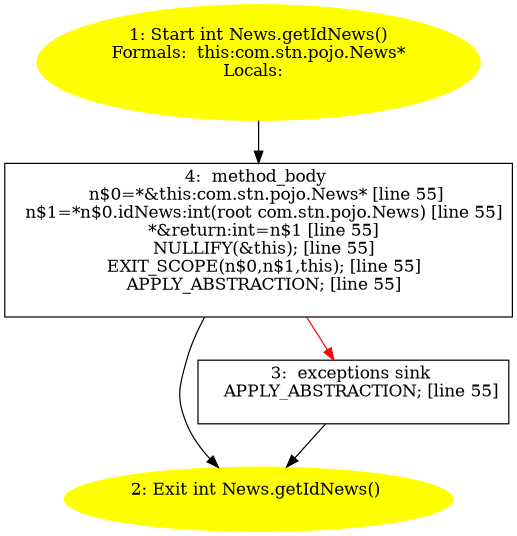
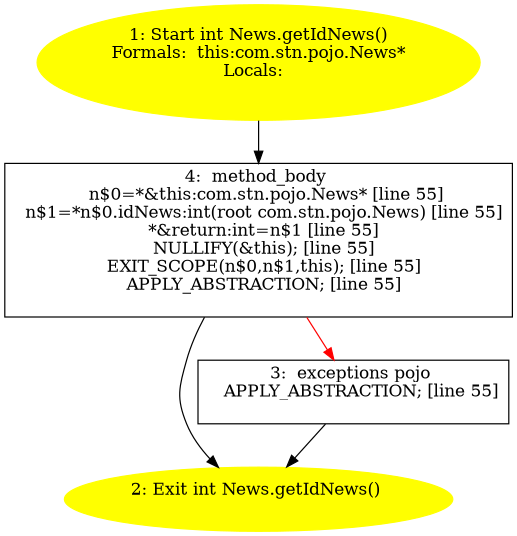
(353, 392) -> (353, 392)
